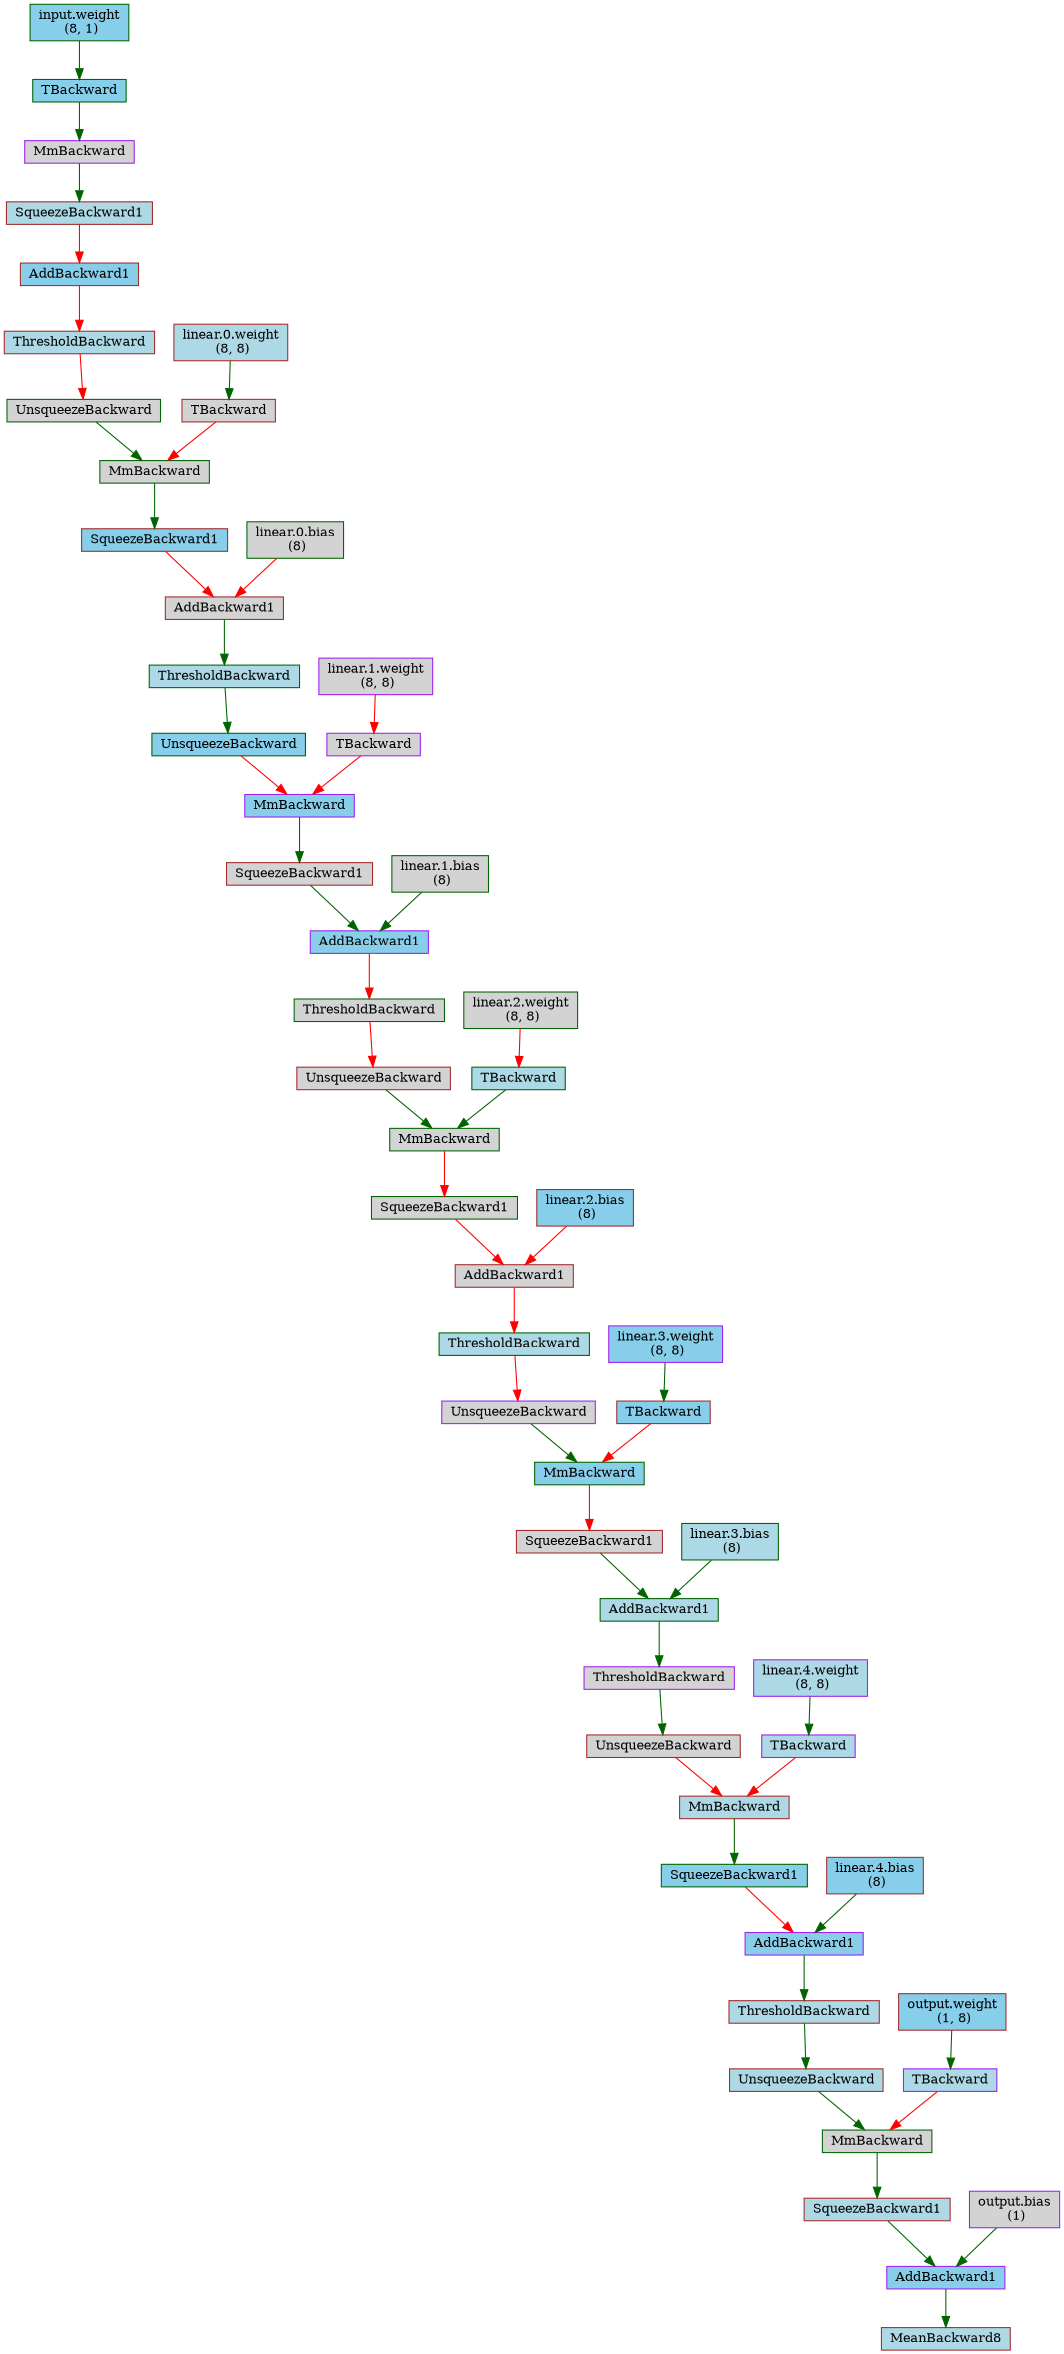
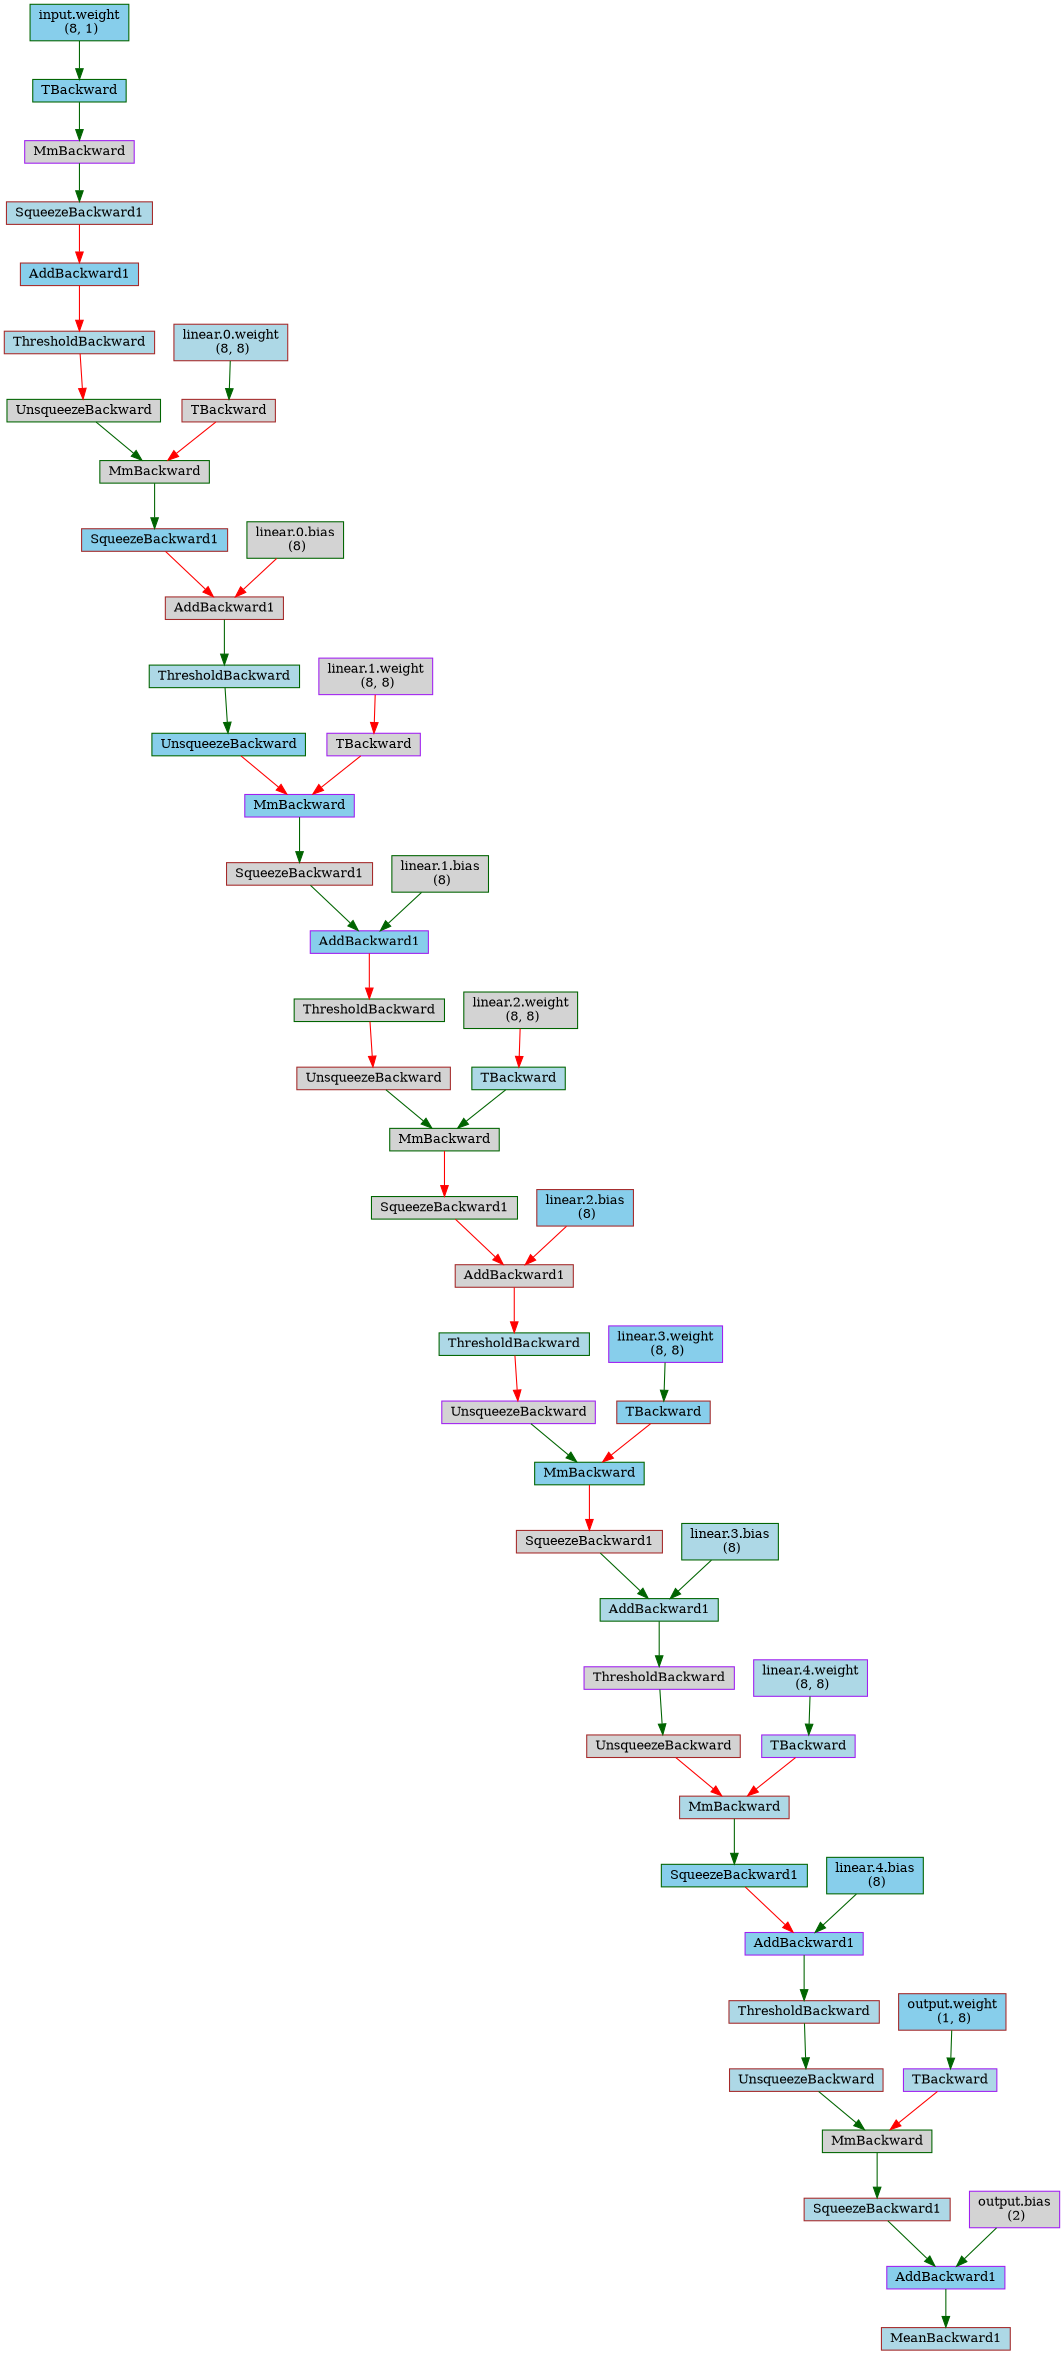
(875, 1876) -> (875, 1876)
(1015, 2209) -> (1015, 2209)
(946, 2339) -> (946, 2339)
